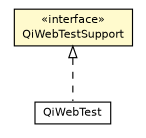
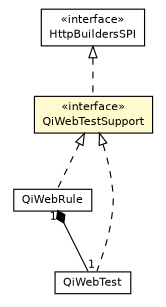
none -> (93, 28)
none -> (53, 200)
